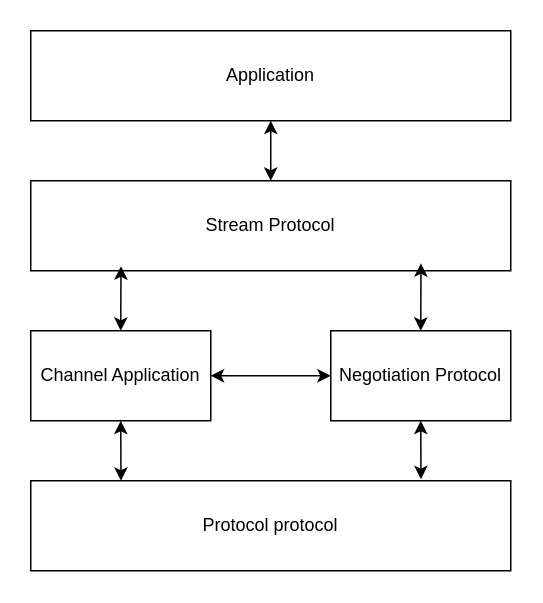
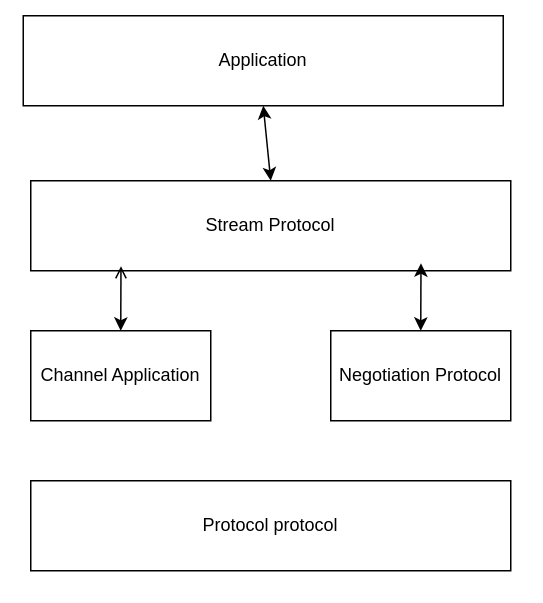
(271, 76) -> (263, 61)
(121, 278) -> (121, 275)
(271, 376) -> none
(421, 450) -> none
(121, 451) -> none
